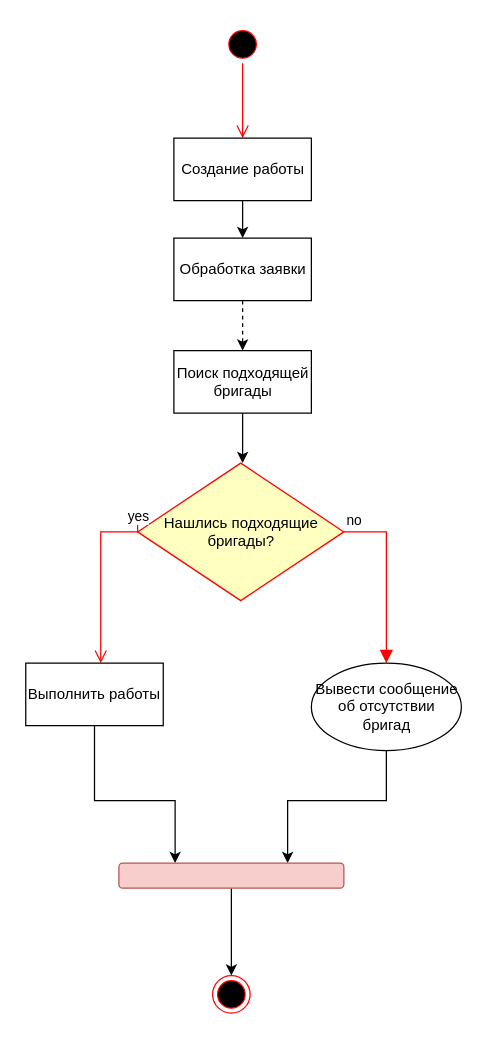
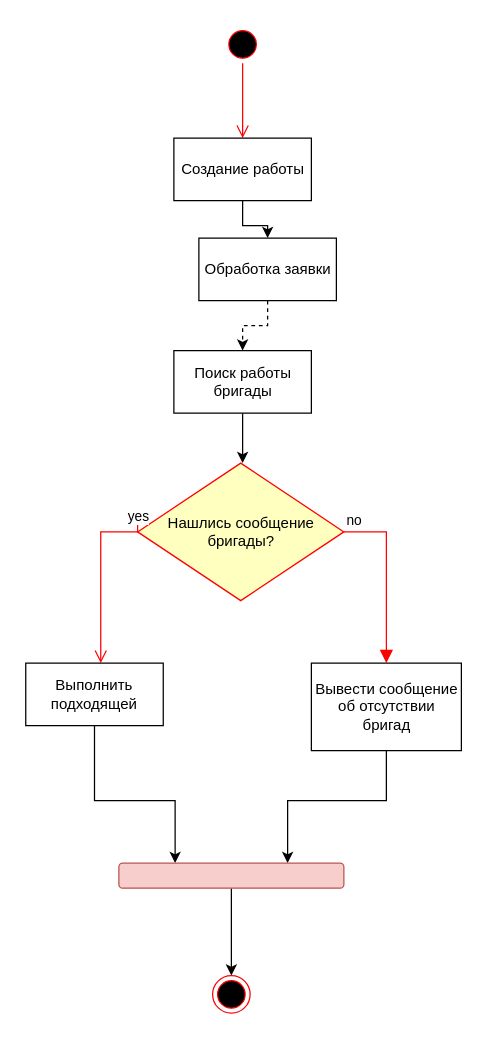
(243, 269) -> (268, 269)
(243, 382) -> (243, 382)
(241, 532) -> (241, 532)
(94, 694) -> (94, 694)
(386, 707) -> (386, 707)
